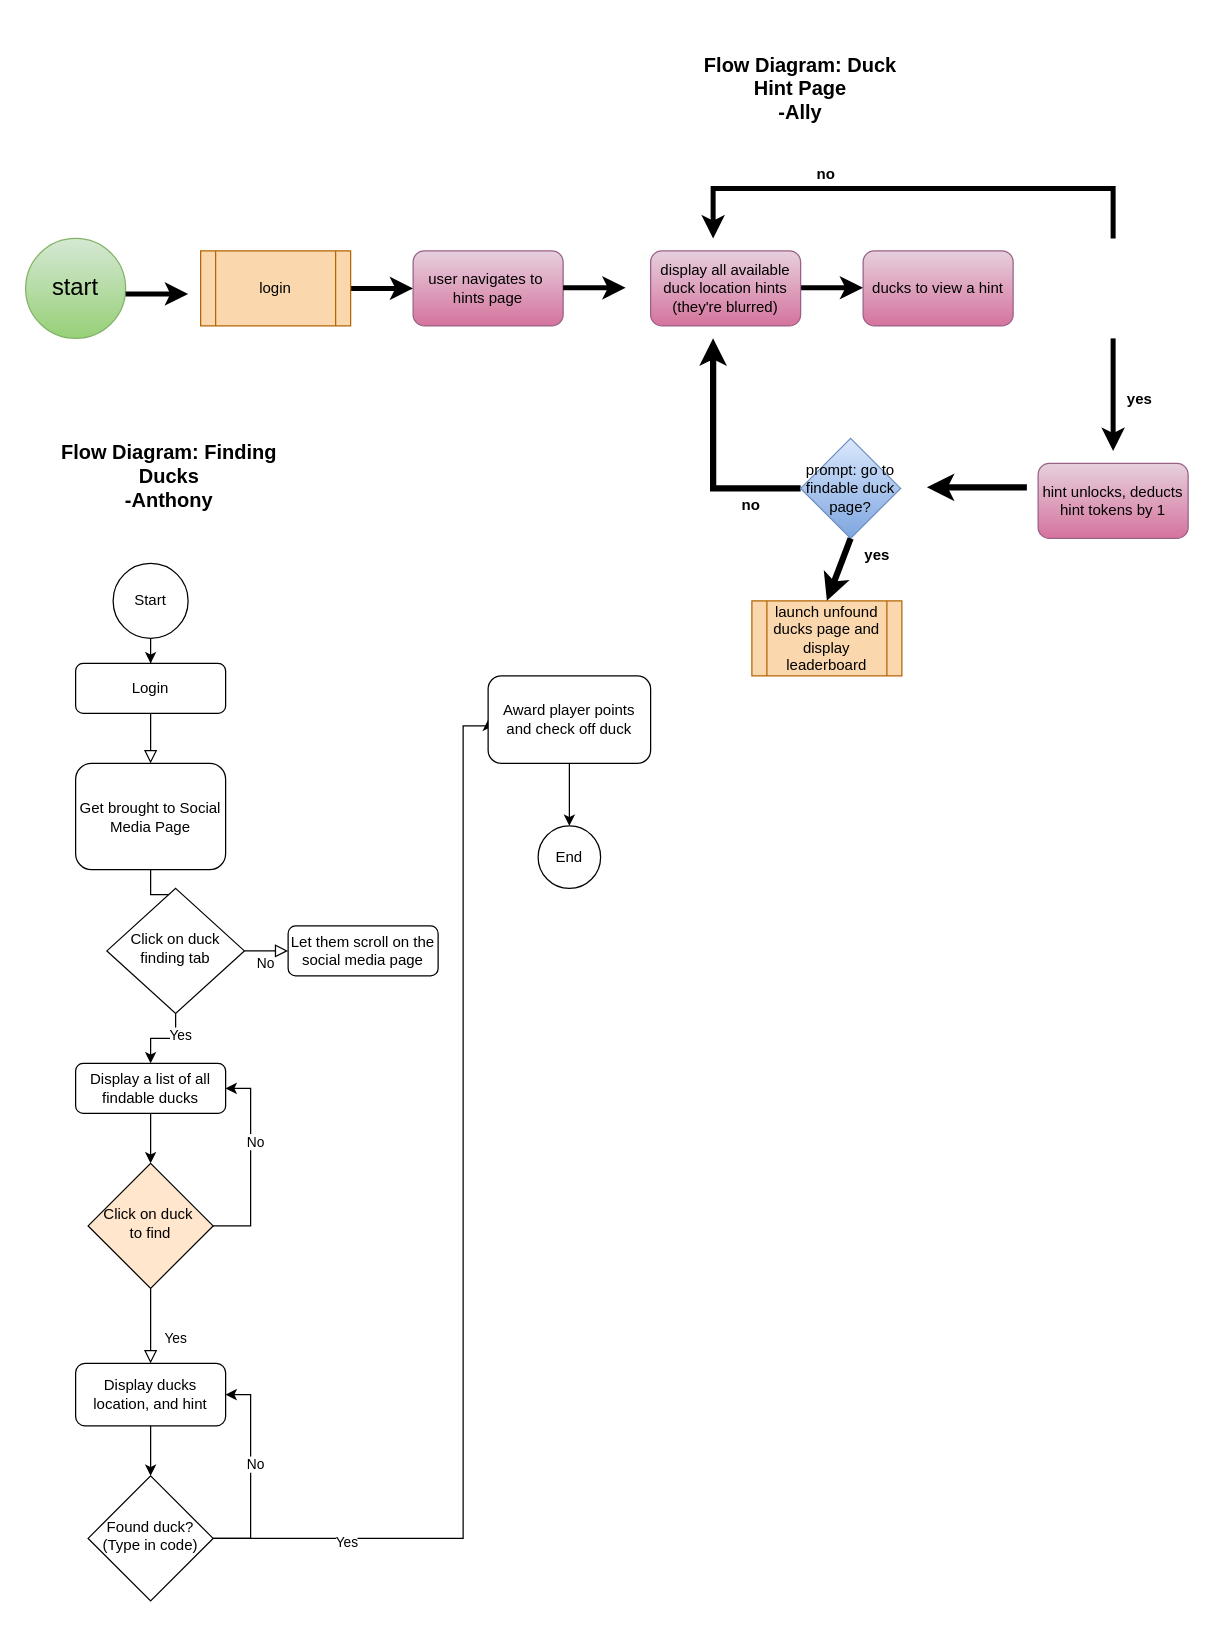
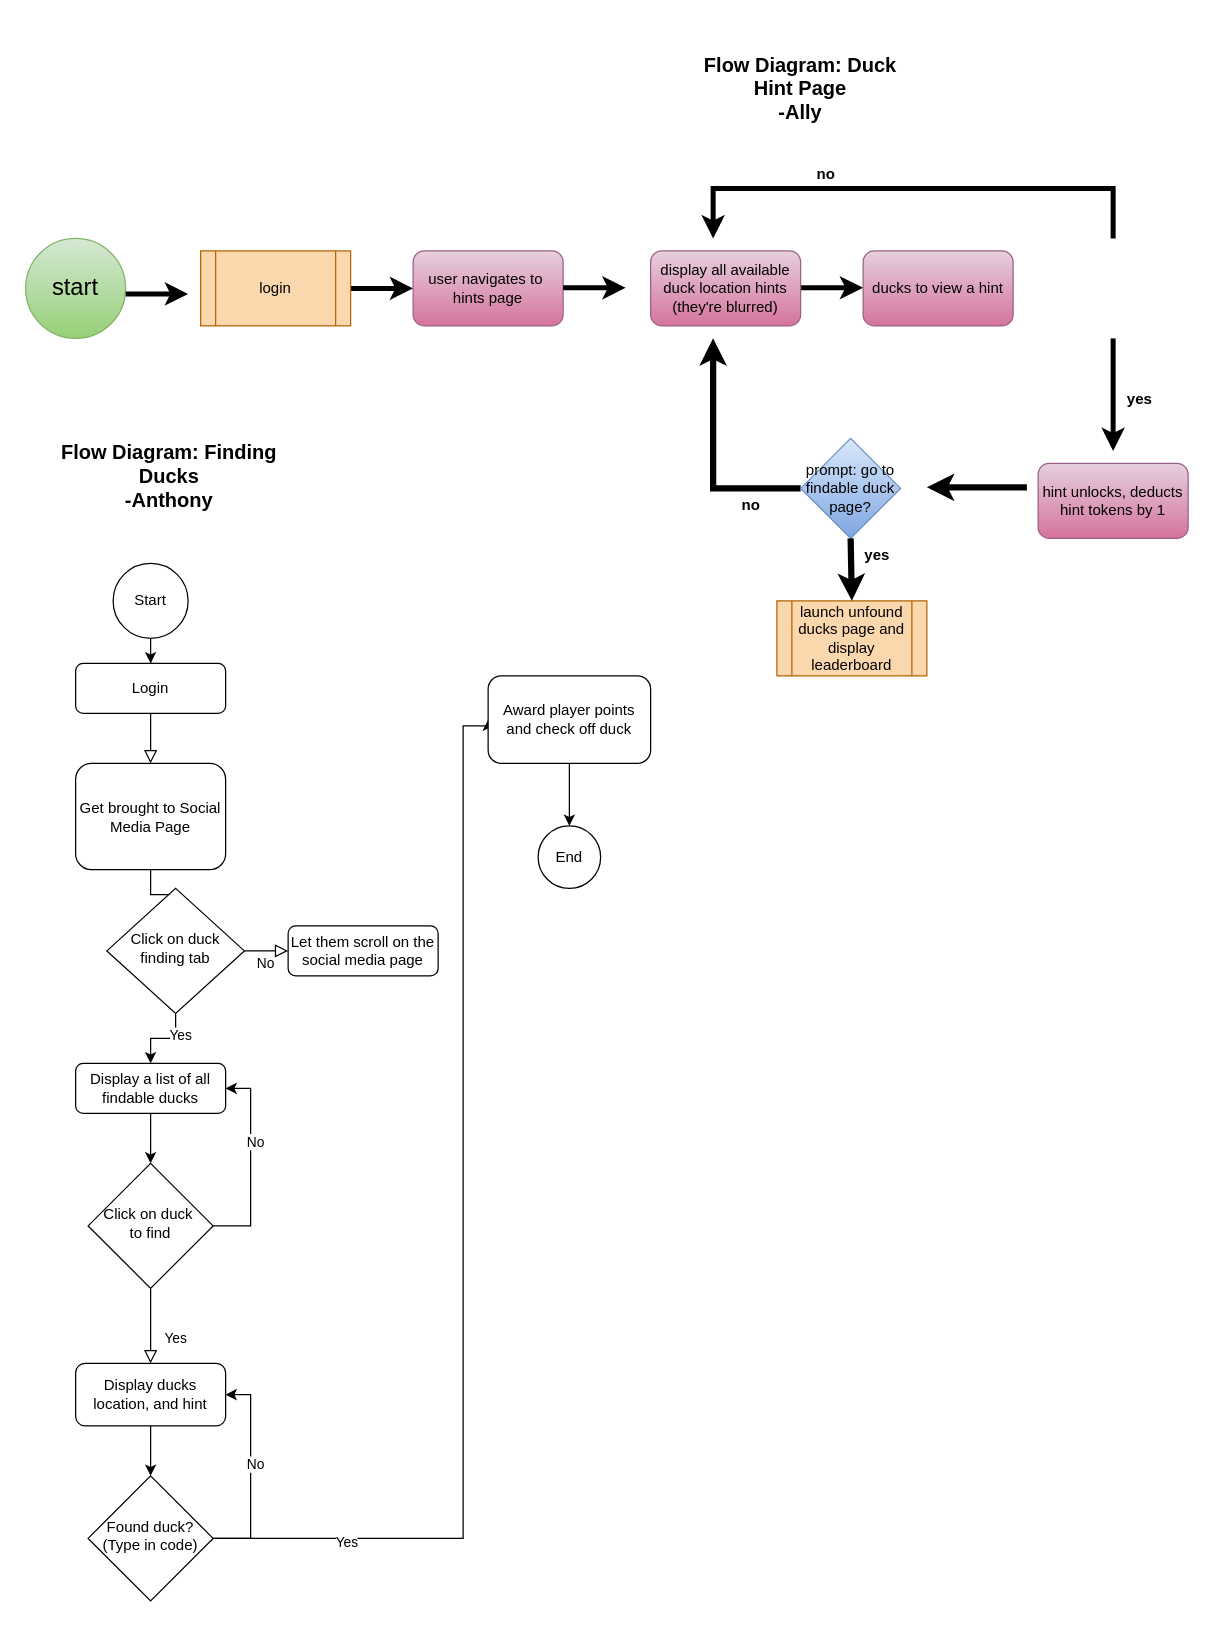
(827, 638) -> (852, 638)
(151, 1226) -> (151, 1226)
